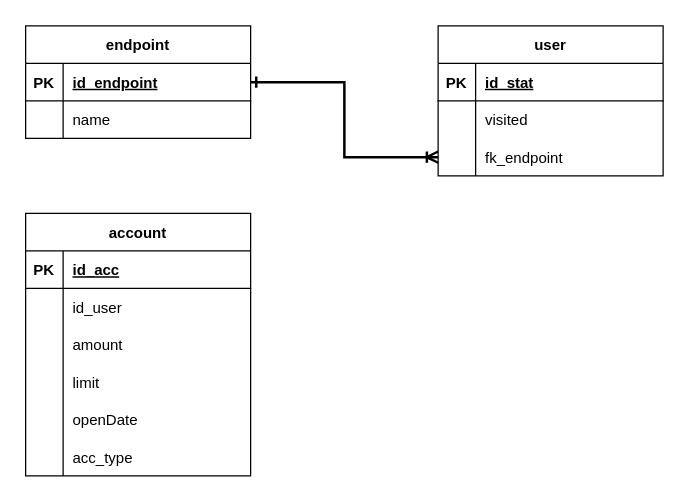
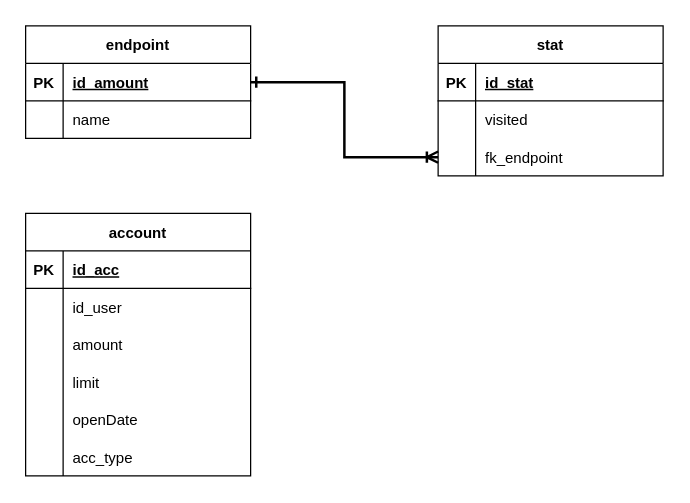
(550, 45) -> (550, 45)
(115, 83) -> (108, 83)
